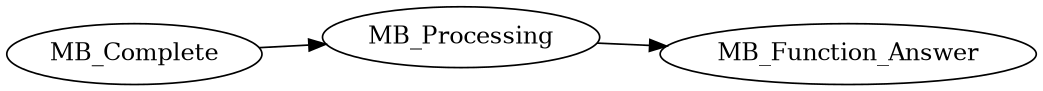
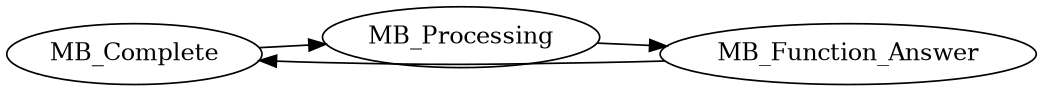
none -> (471, 64)
